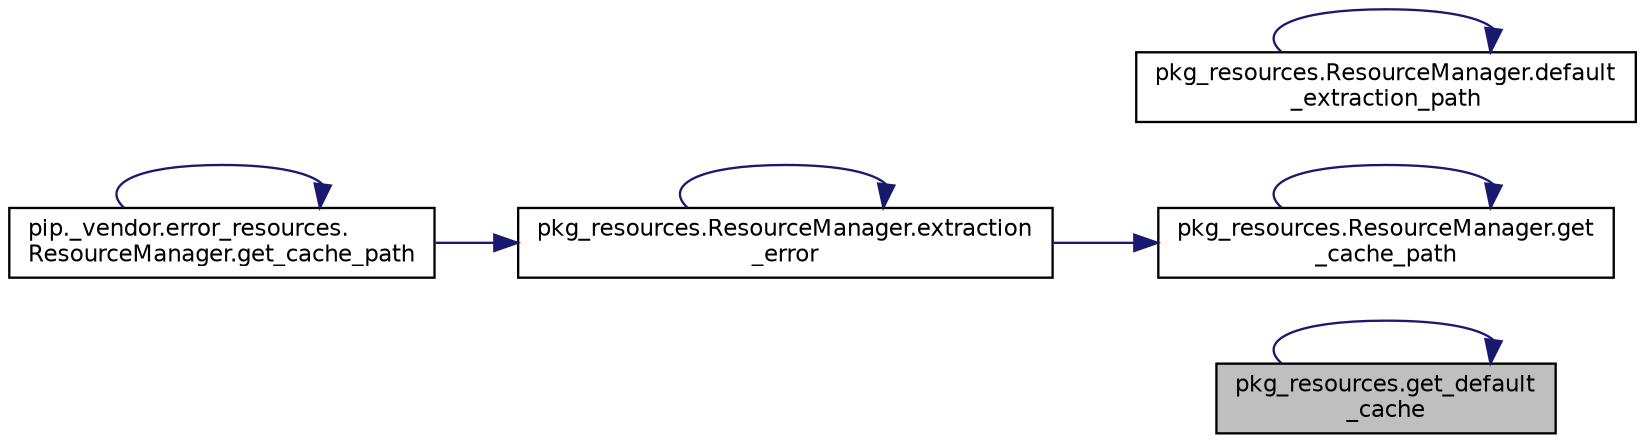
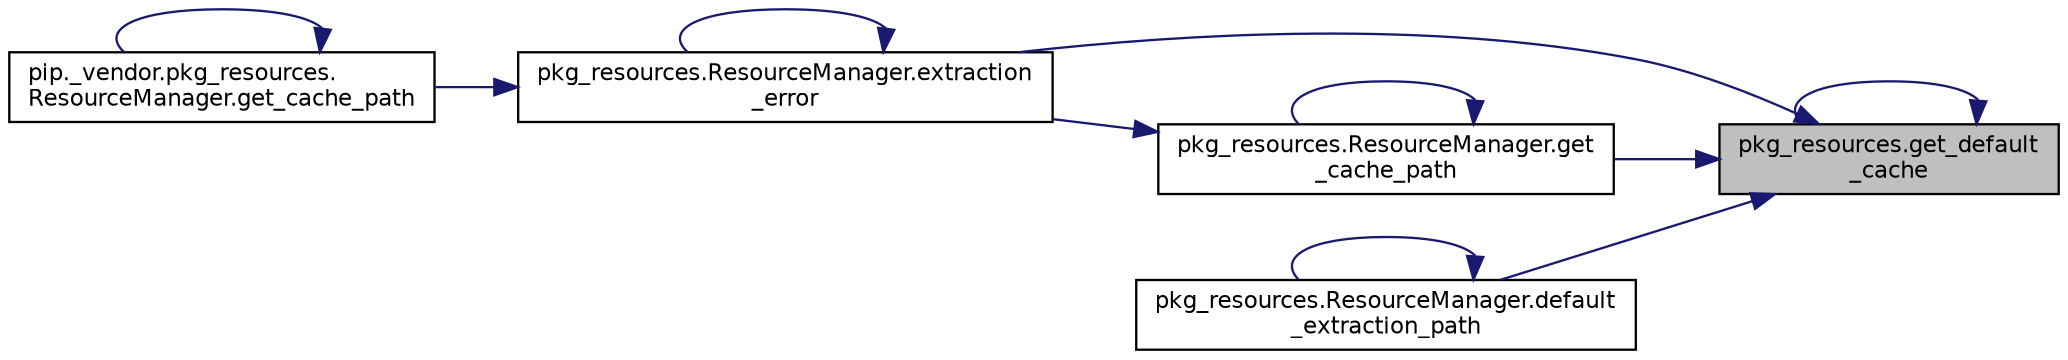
none -> (1413, 35)
none -> (1655, 159)
none -> (1626, 240)
(222, 243) -> (222, 87)
